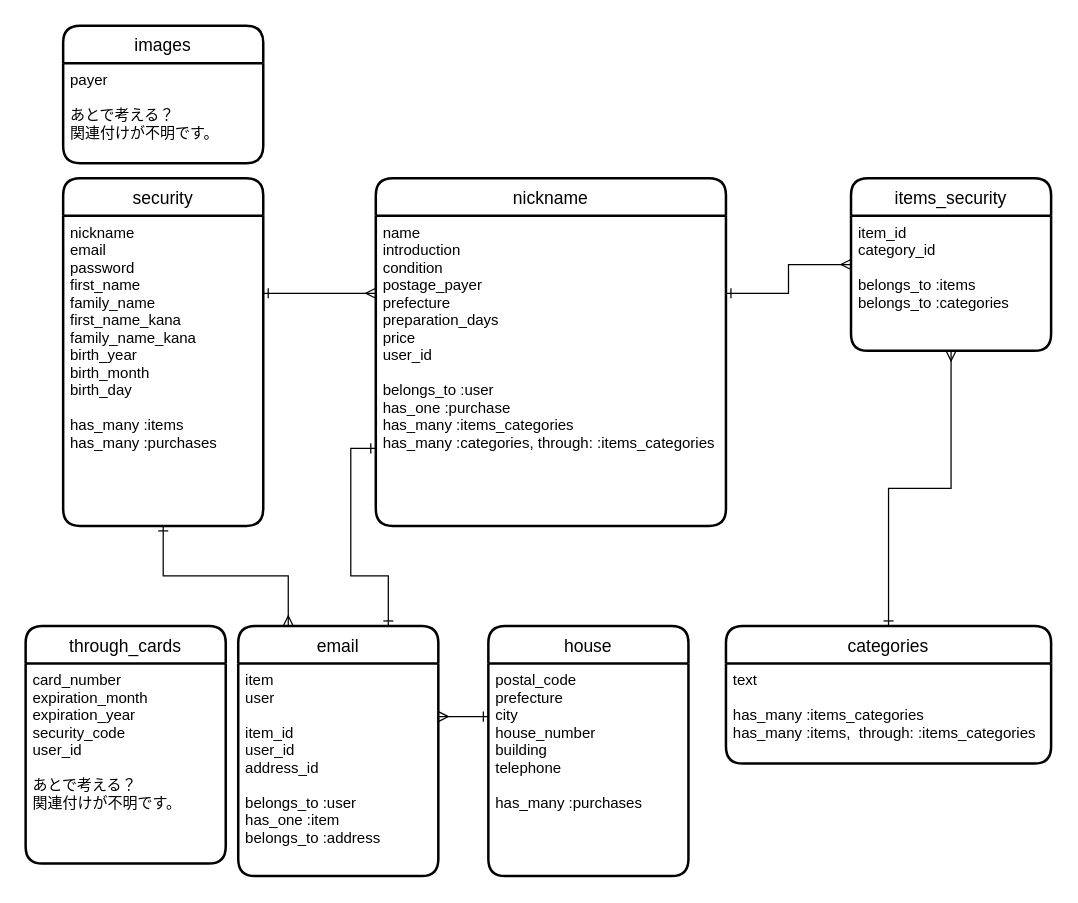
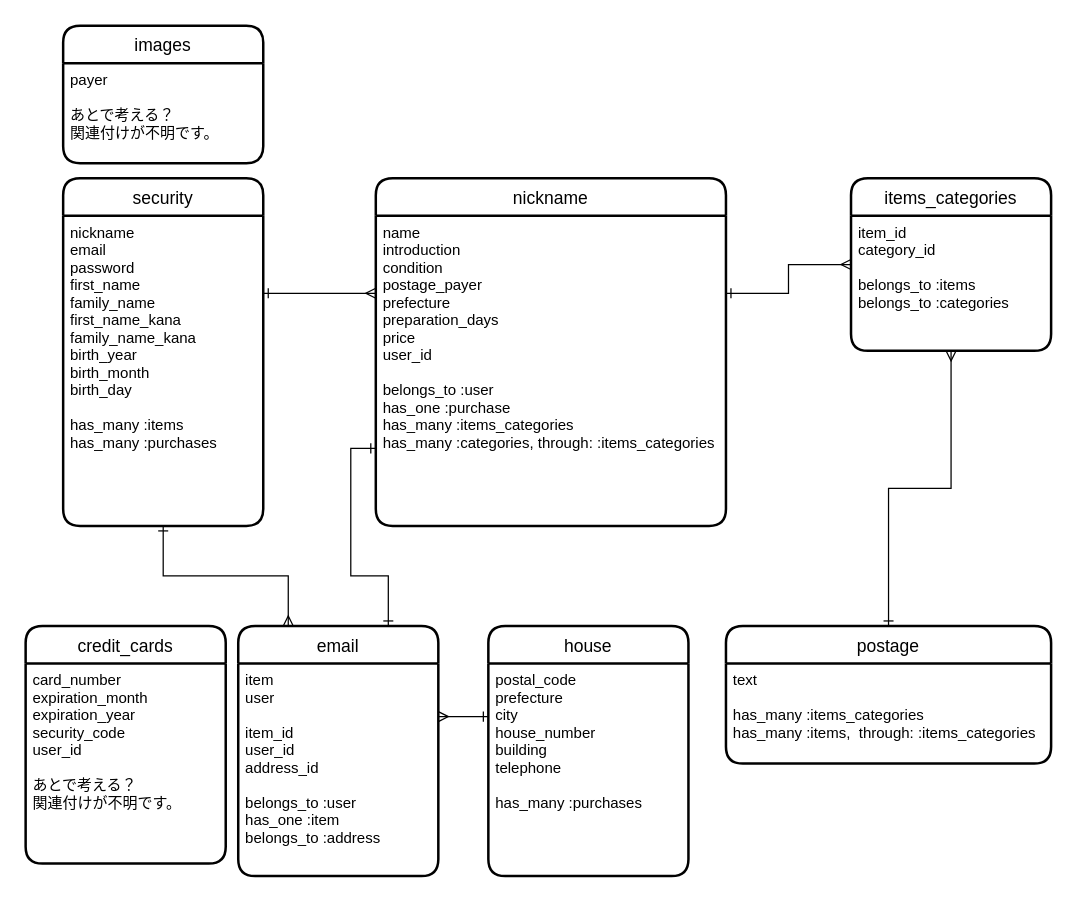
(950, 198) -> (950, 198)
(125, 645) -> (125, 645)
(888, 645) -> (888, 645)
